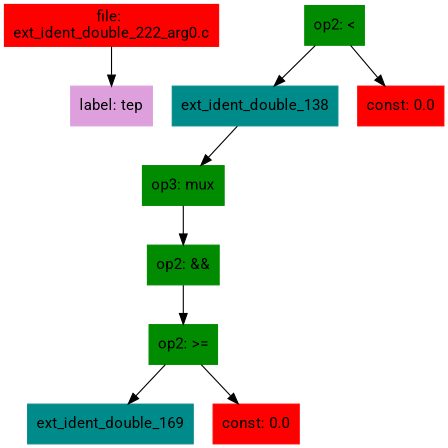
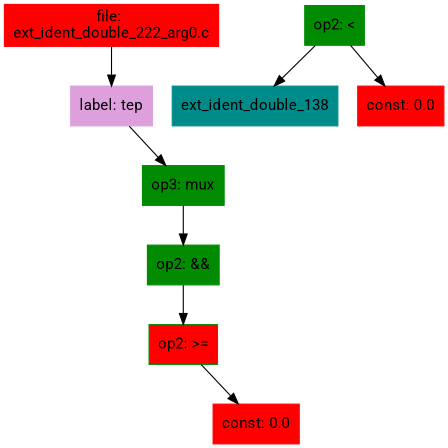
(223, 142) -> (144, 142)
(183, 344) -> (183, 344)
(110, 424) -> none
